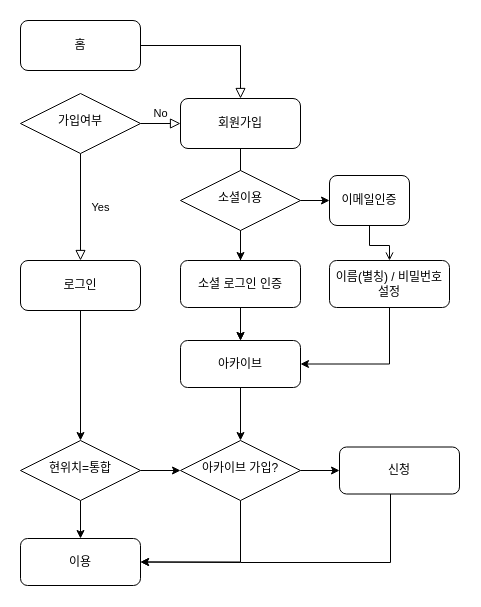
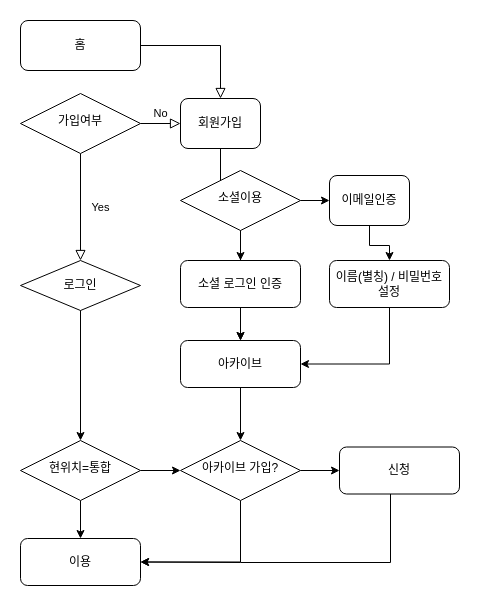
(241, 124) -> (221, 124)
(390, 253) -> (390, 252)
(81, 286) -> (81, 286)
